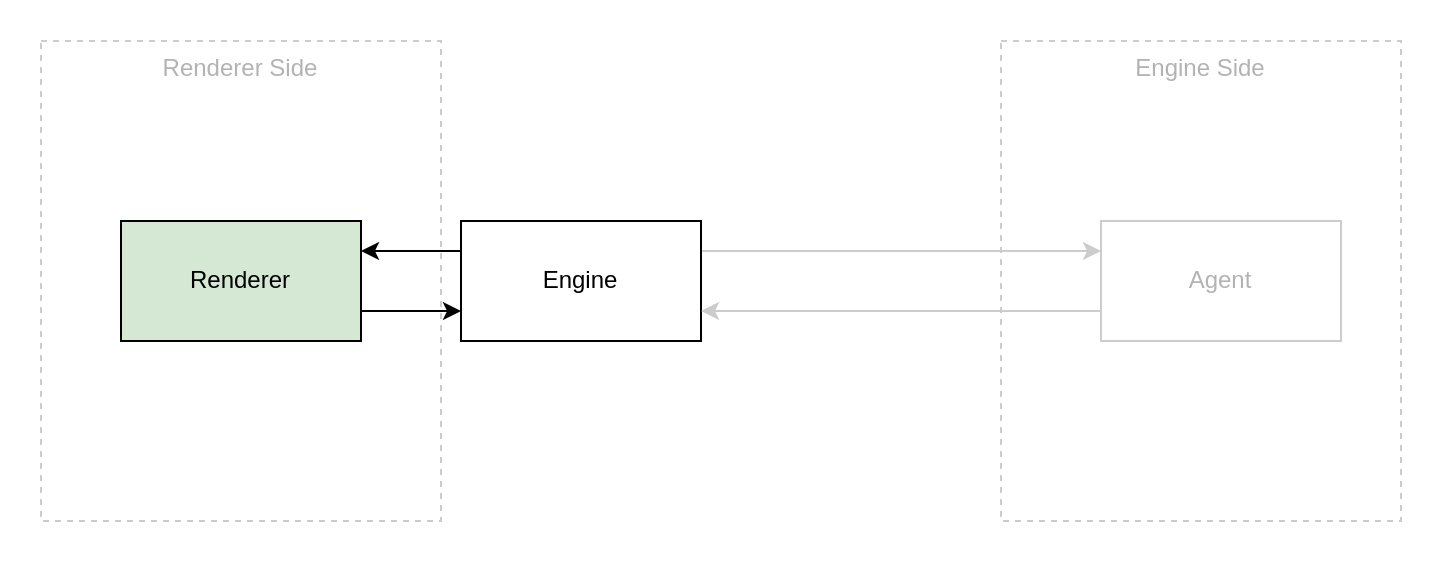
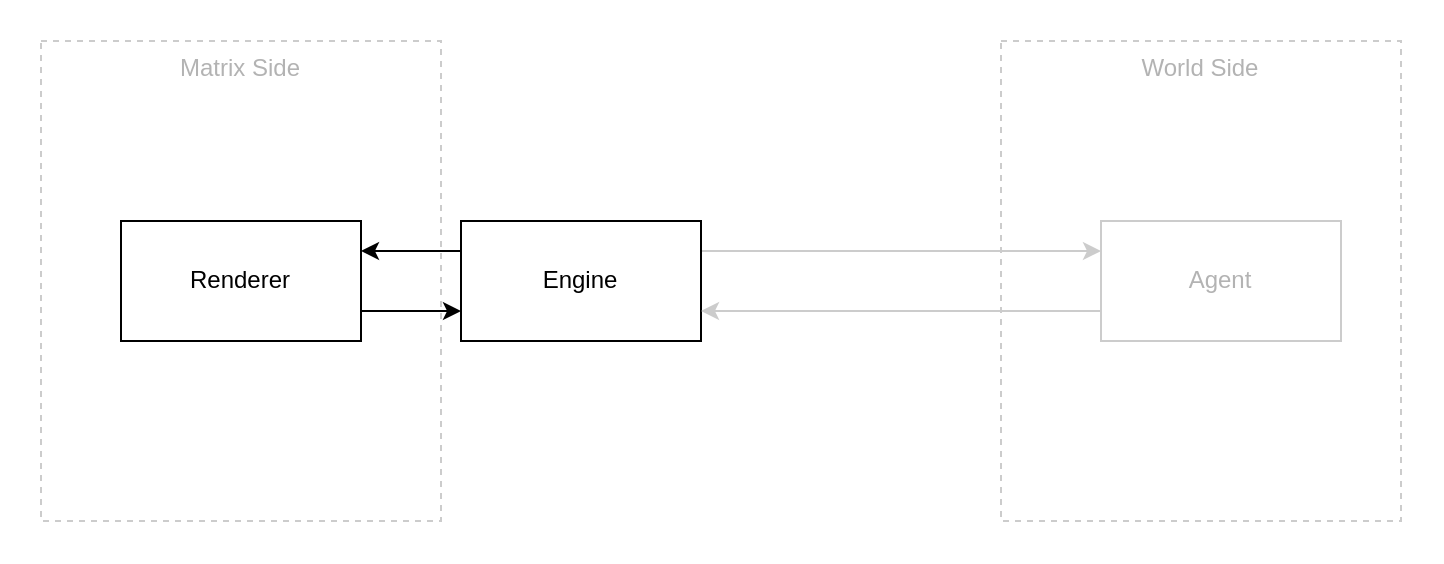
(241, 69) -> (241, 69)
(1201, 69) -> (1201, 69)
(241, 281) -> (241, 281)
